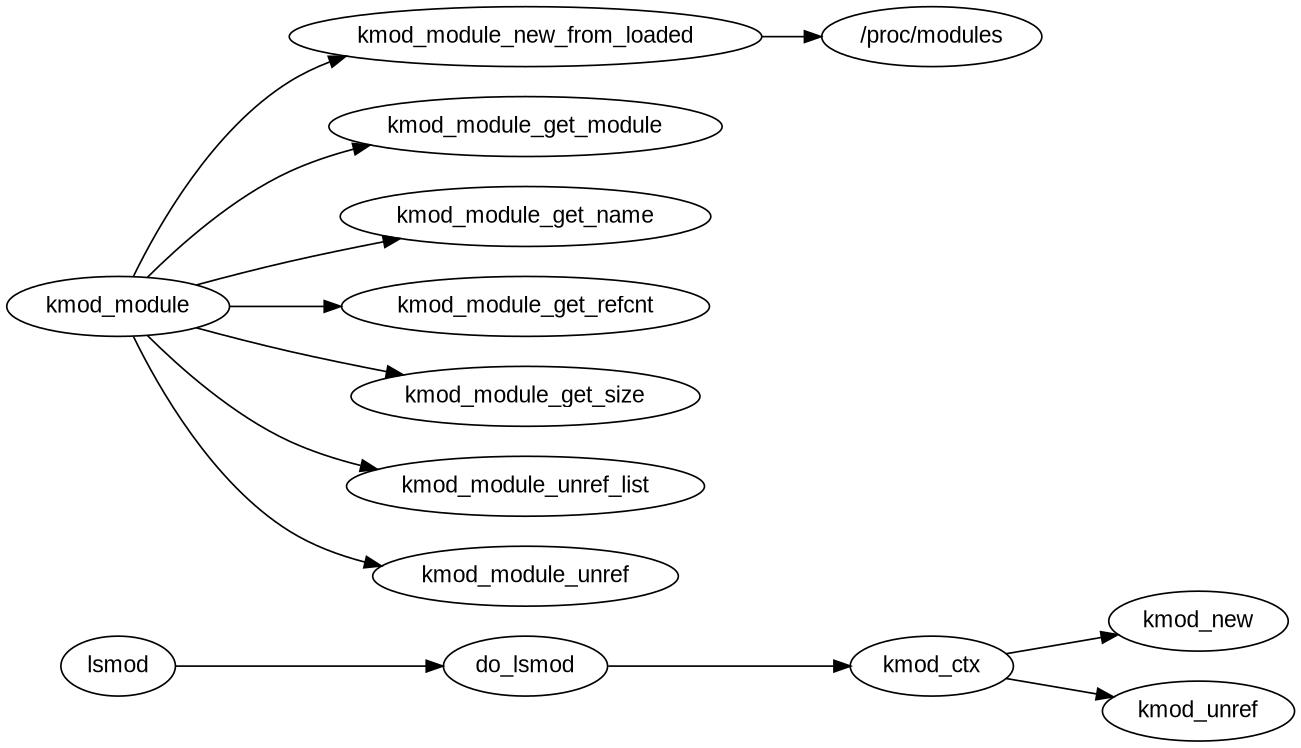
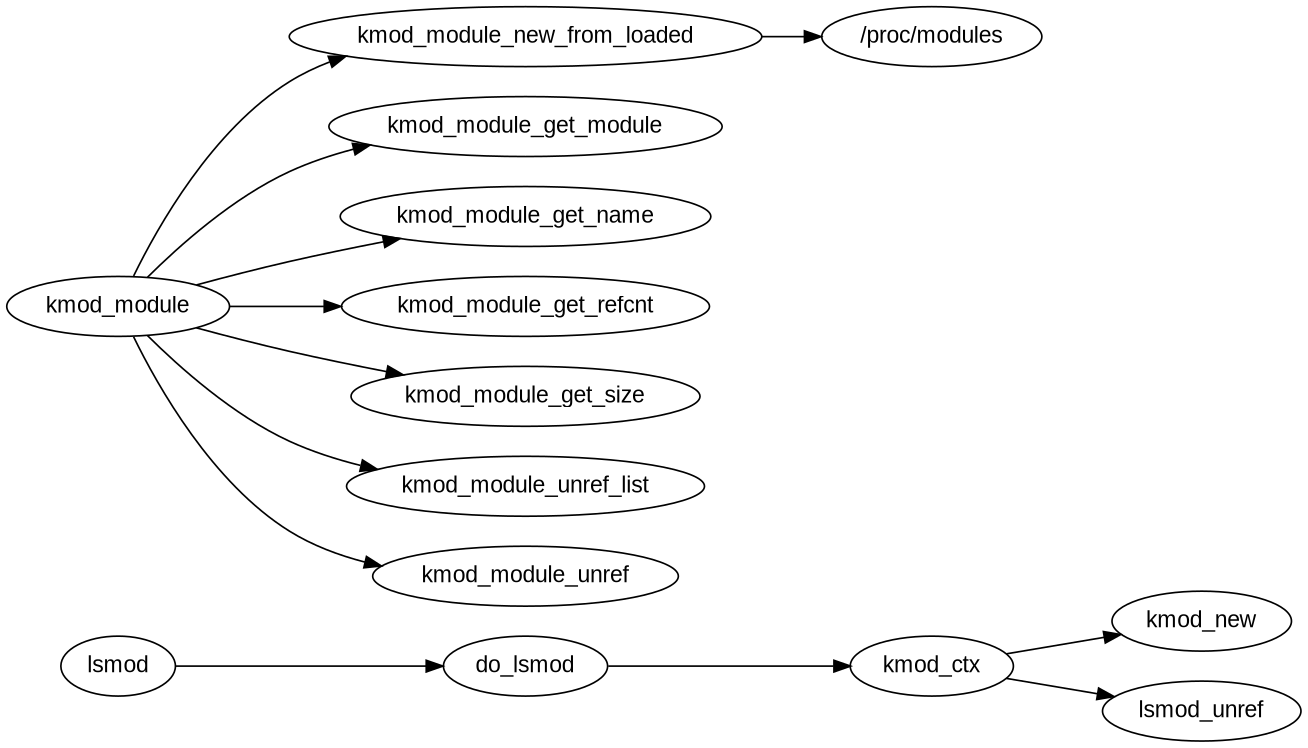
(1199, 711) -> (1202, 711)
